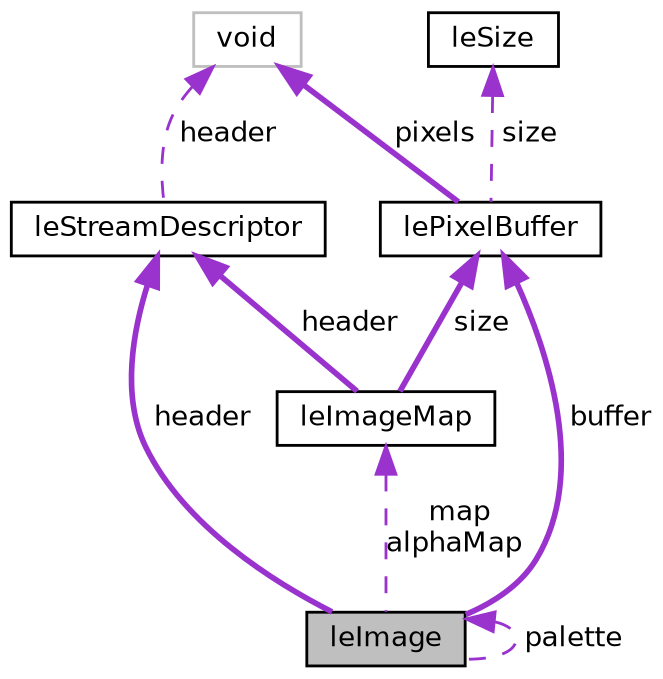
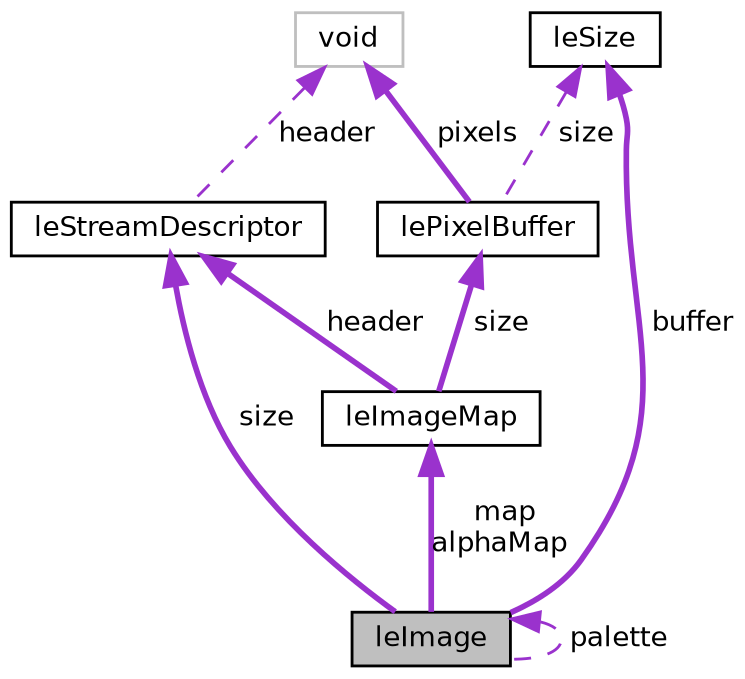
(198, 419) -> (263, 419)
(561, 465) -> (643, 377)
(386, 543) -> (431, 543)
